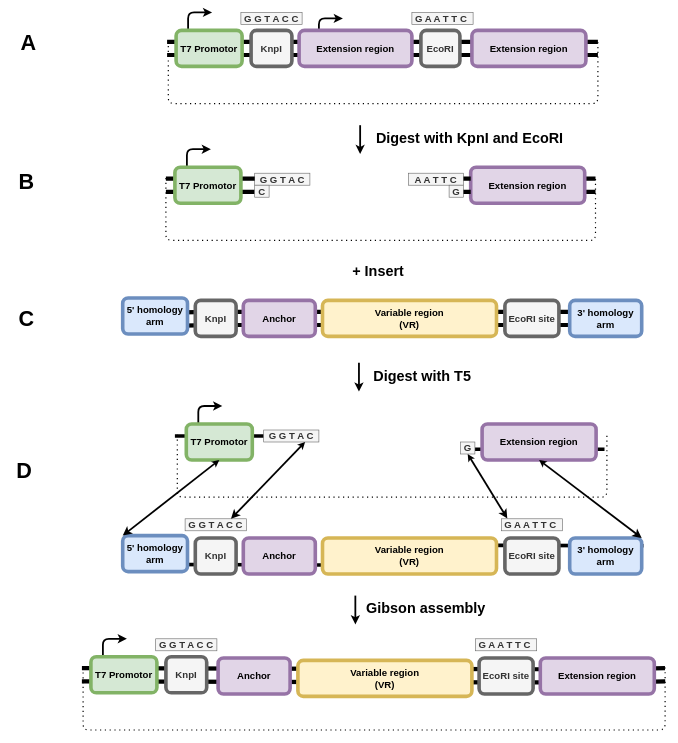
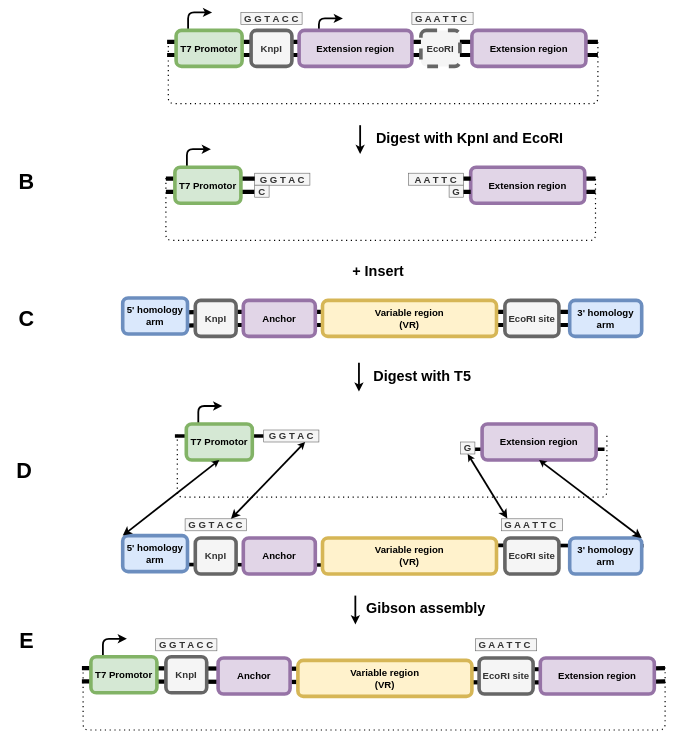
(29, 42) -> none
(440, 48) -> (440, 48)
none -> (27, 640)
